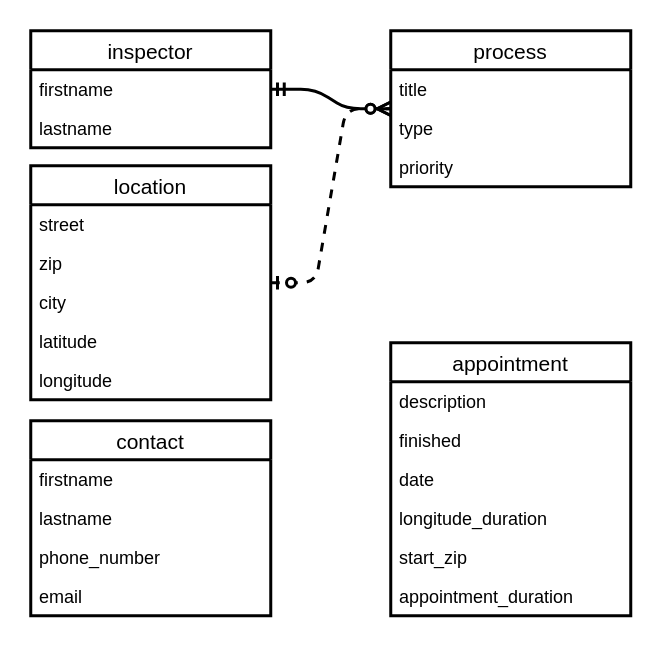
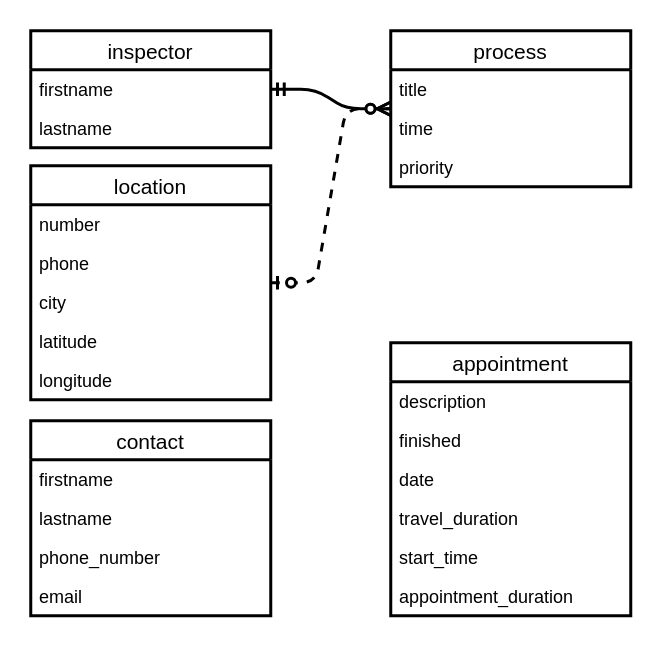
(419, 129) -> (417, 129)
(69, 225) -> (69, 225)
(52, 264) -> (64, 264)
(483, 519) -> (470, 519)
(442, 558) -> (447, 558)
